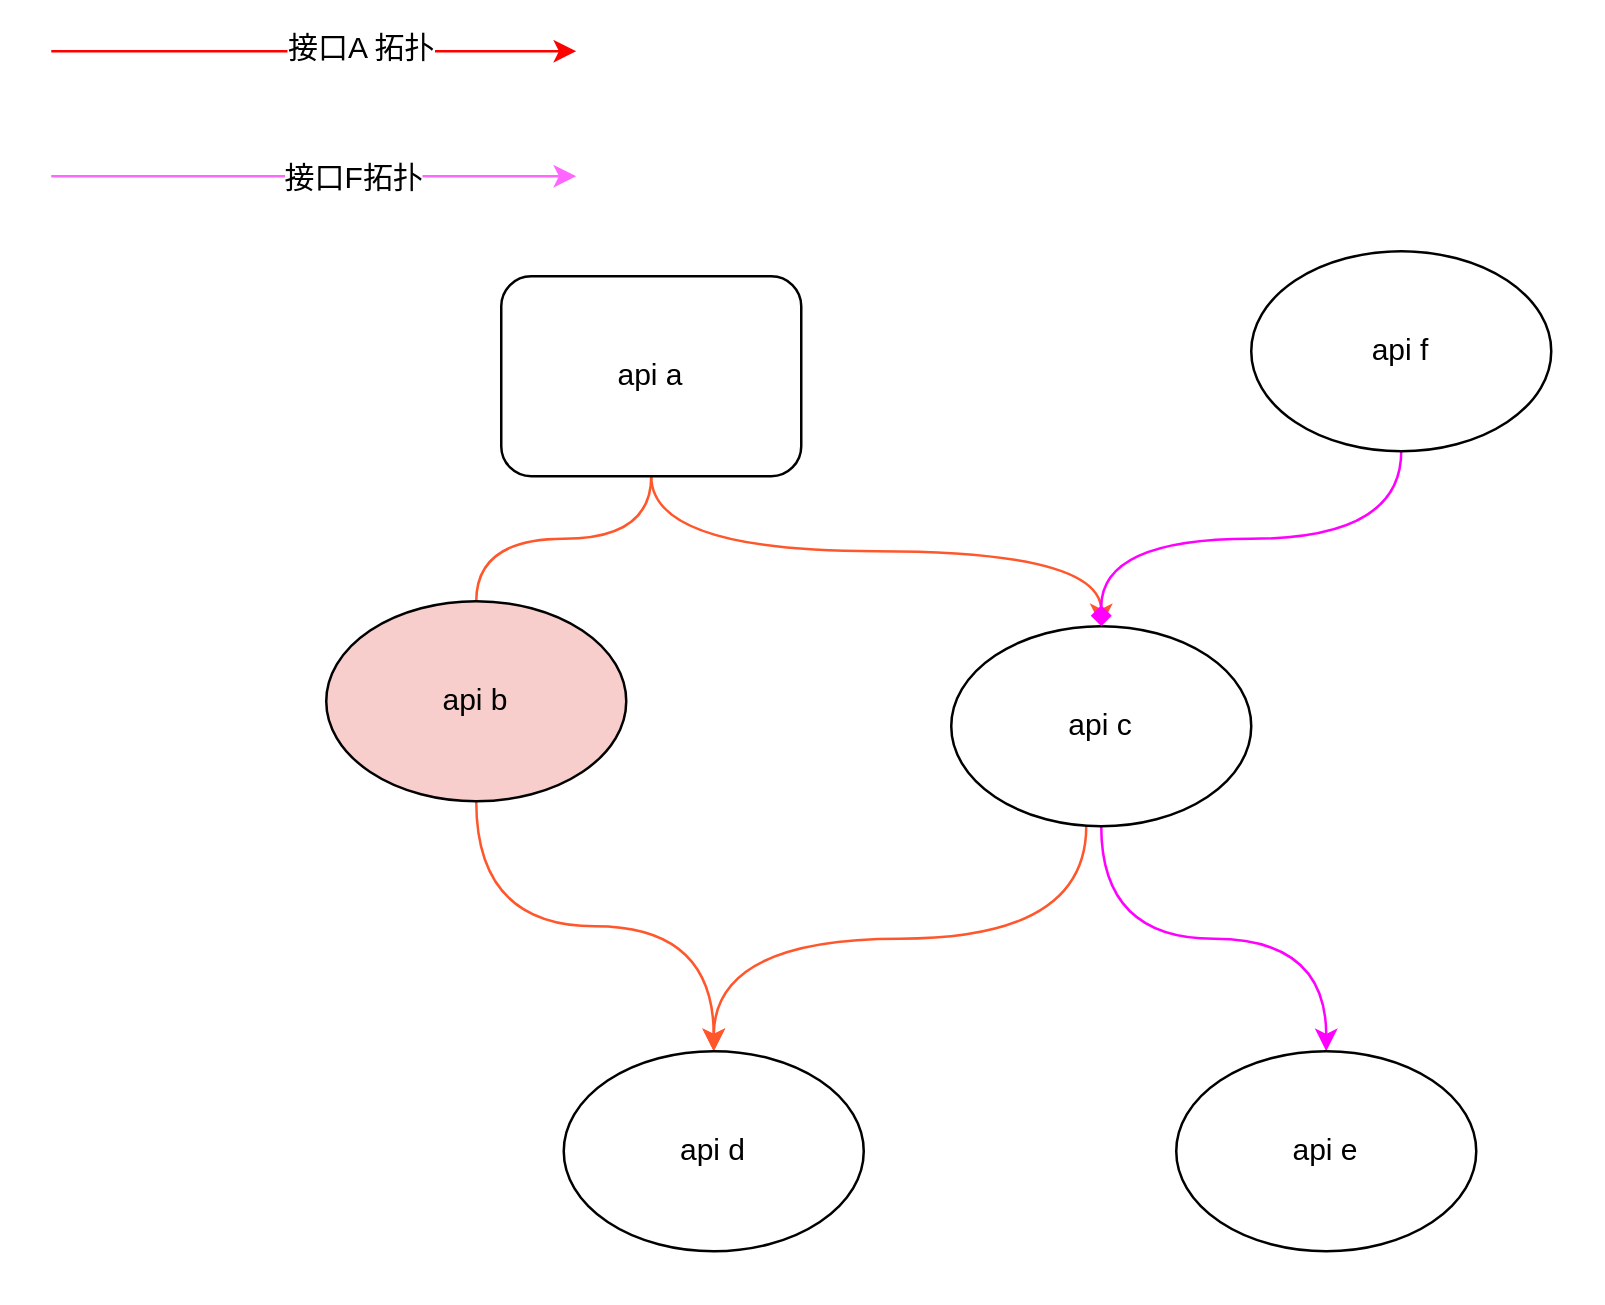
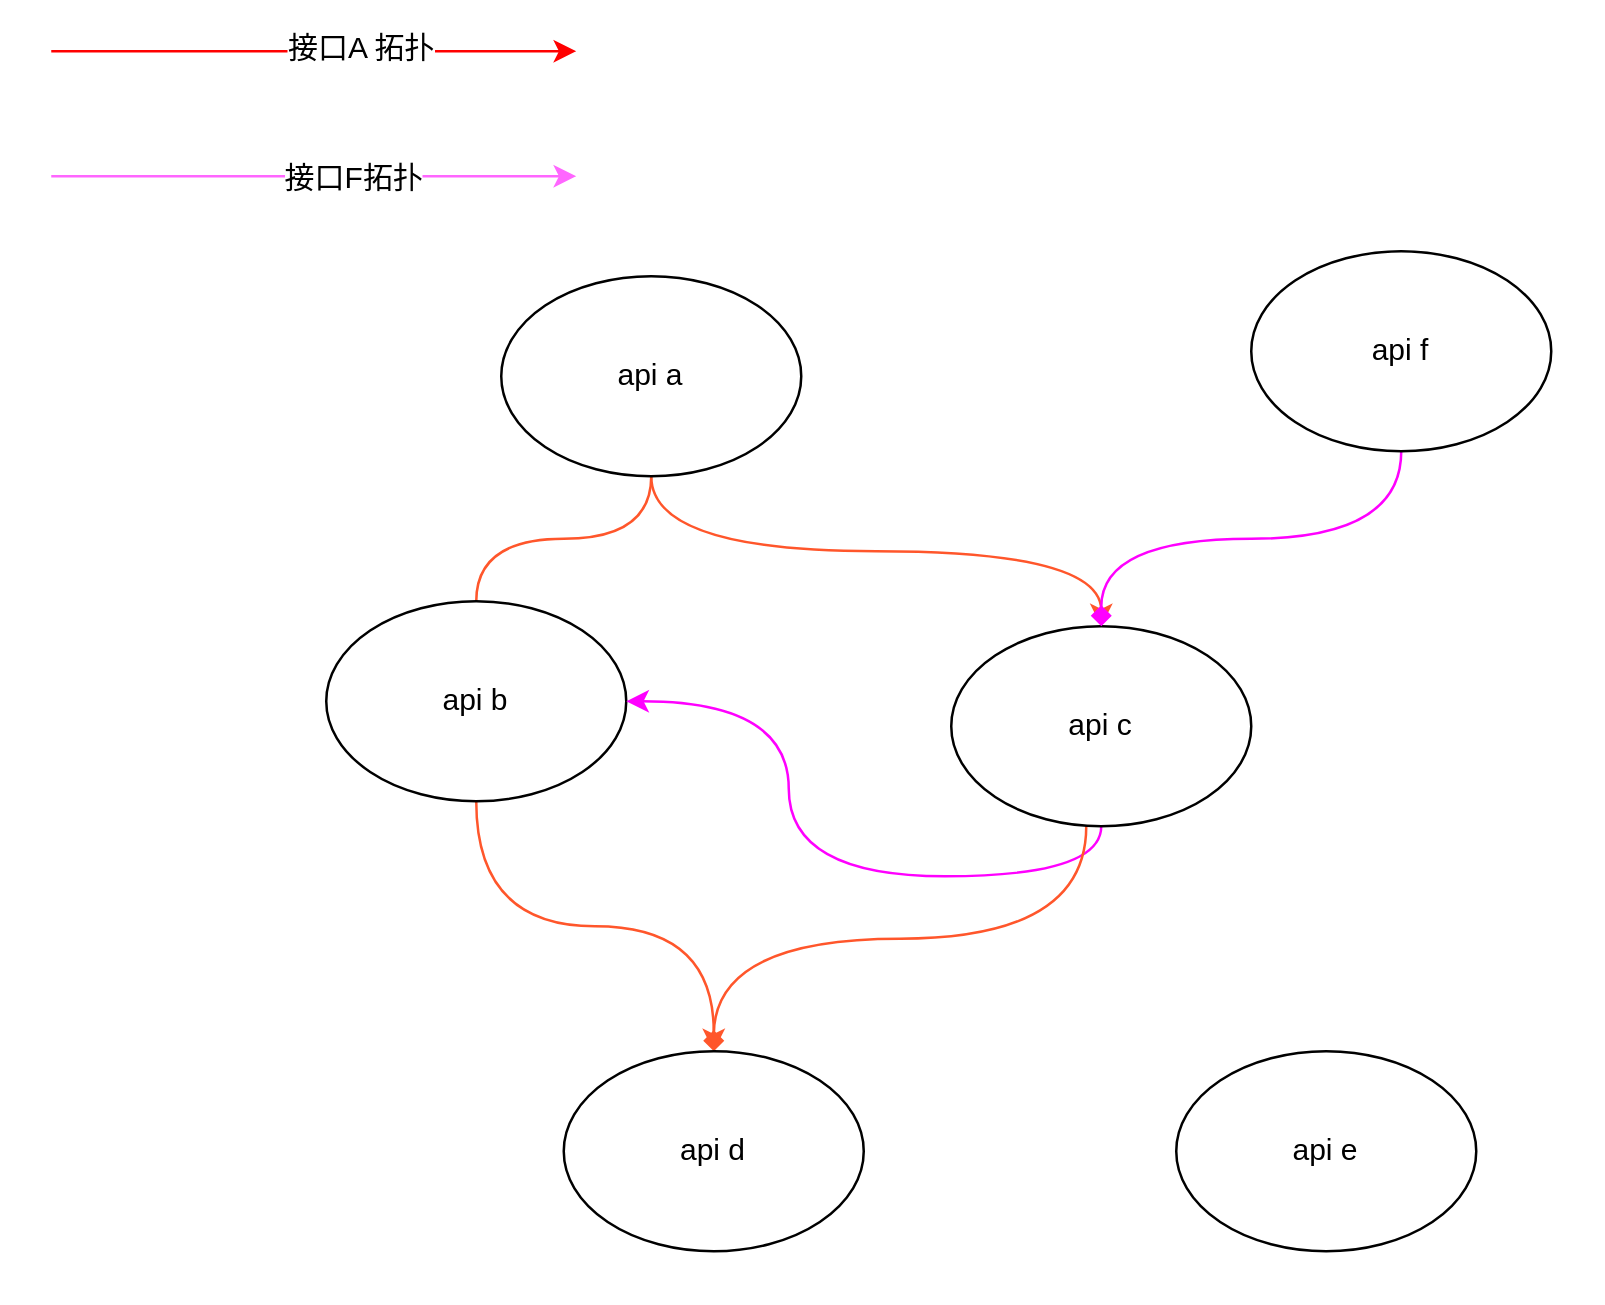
(651, 376) -> (651, 376)
(476, 701) -> (476, 701)
(1210, 939) -> (820, 849)
(695, 966) -> (696, 967)
